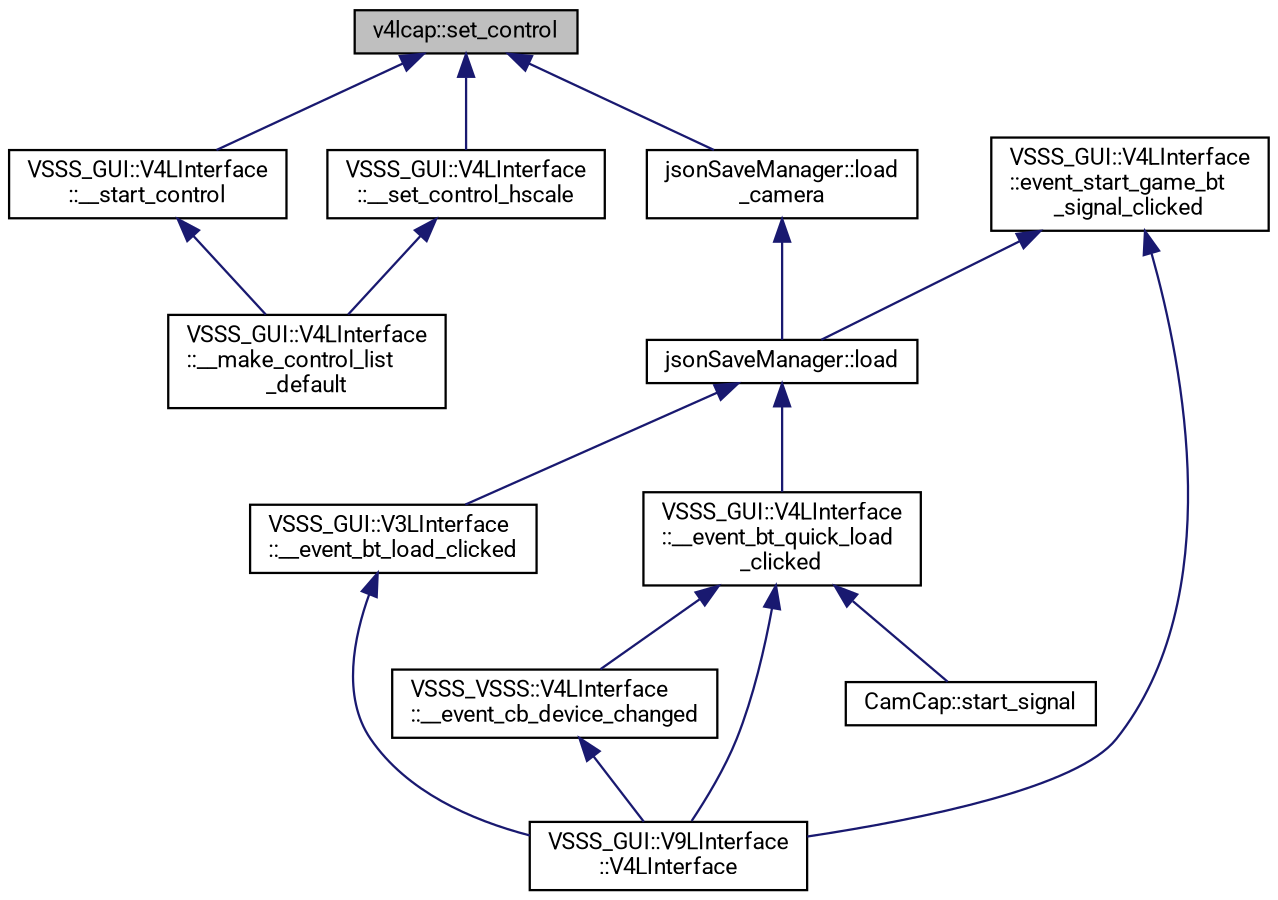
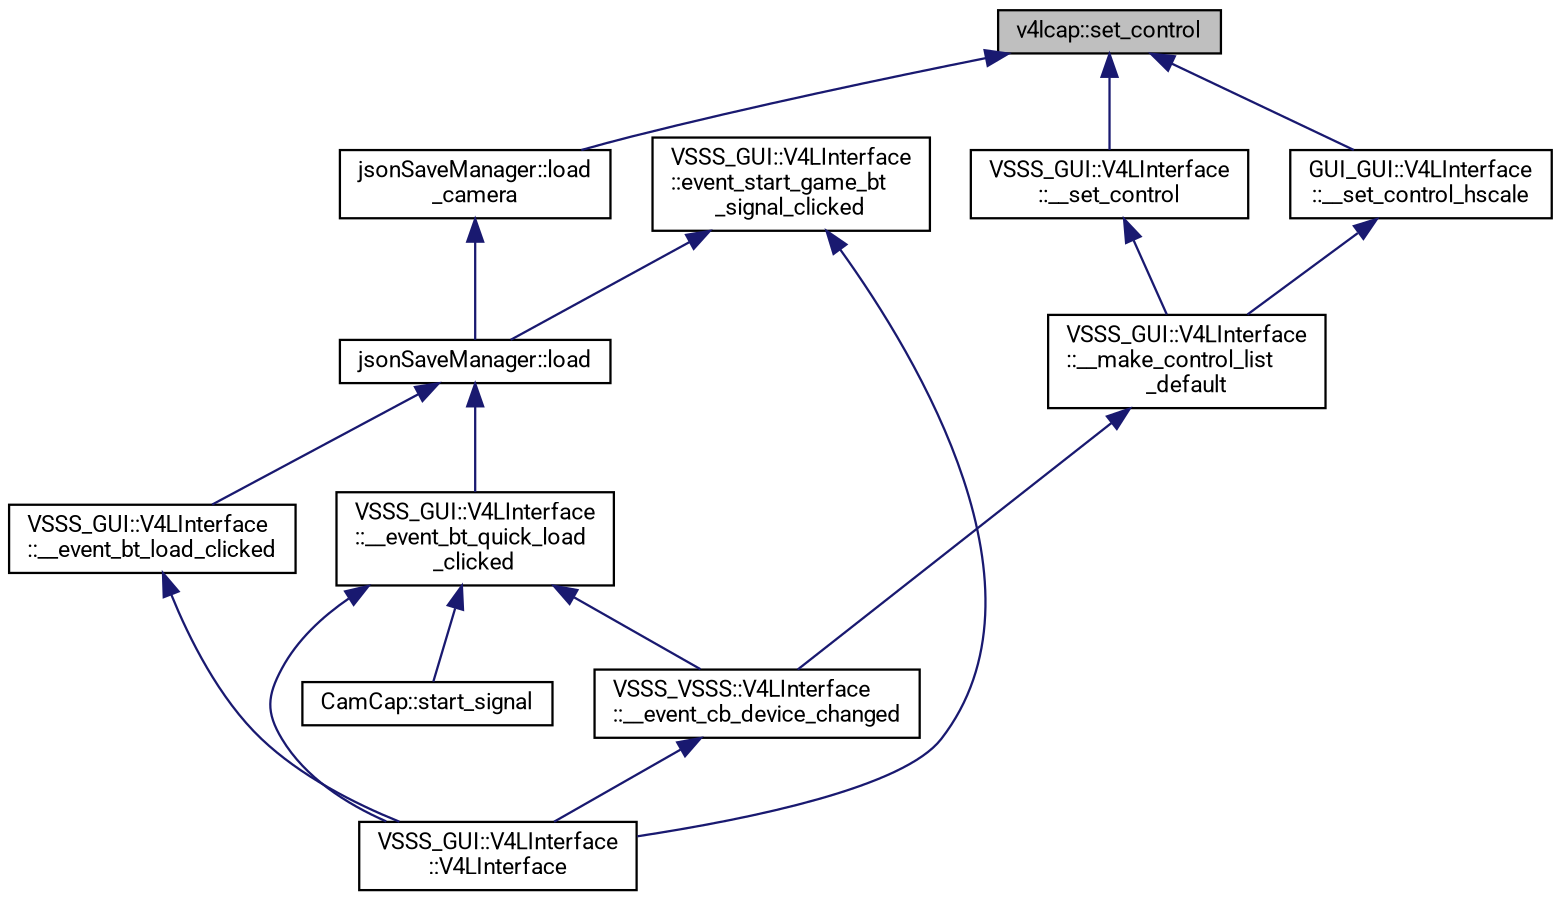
(148, 184) -> (1110, 184)
(466, 184) -> (1421, 184)
(393, 539) -> (152, 539)
none -> (955, 546)
(668, 856) -> (498, 856)
